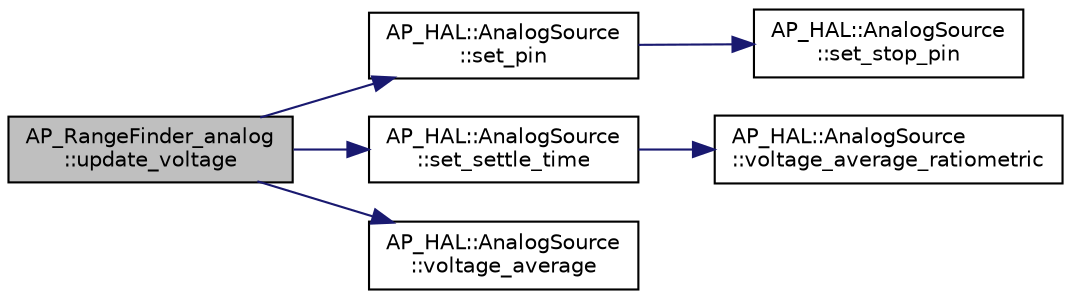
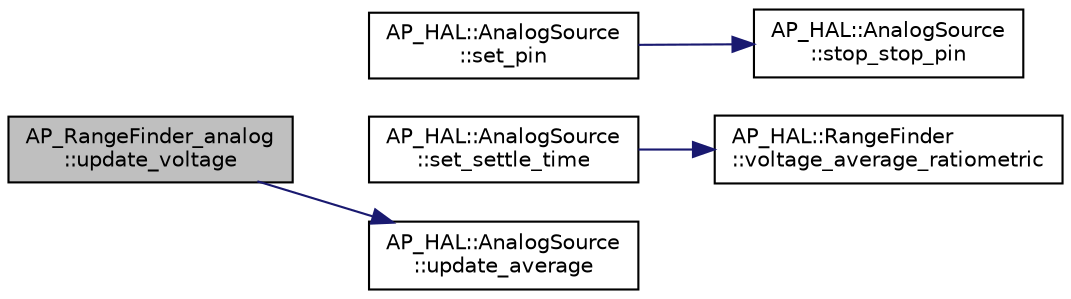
(889, 43) -> (889, 43)
(317, 101) -> none
(320, 150) -> none
(889, 150) -> (889, 150)
(504, 256) -> (504, 256)
